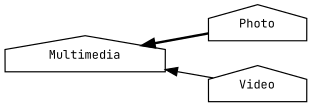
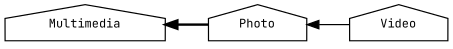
(195, 75) -> (334, 25)
